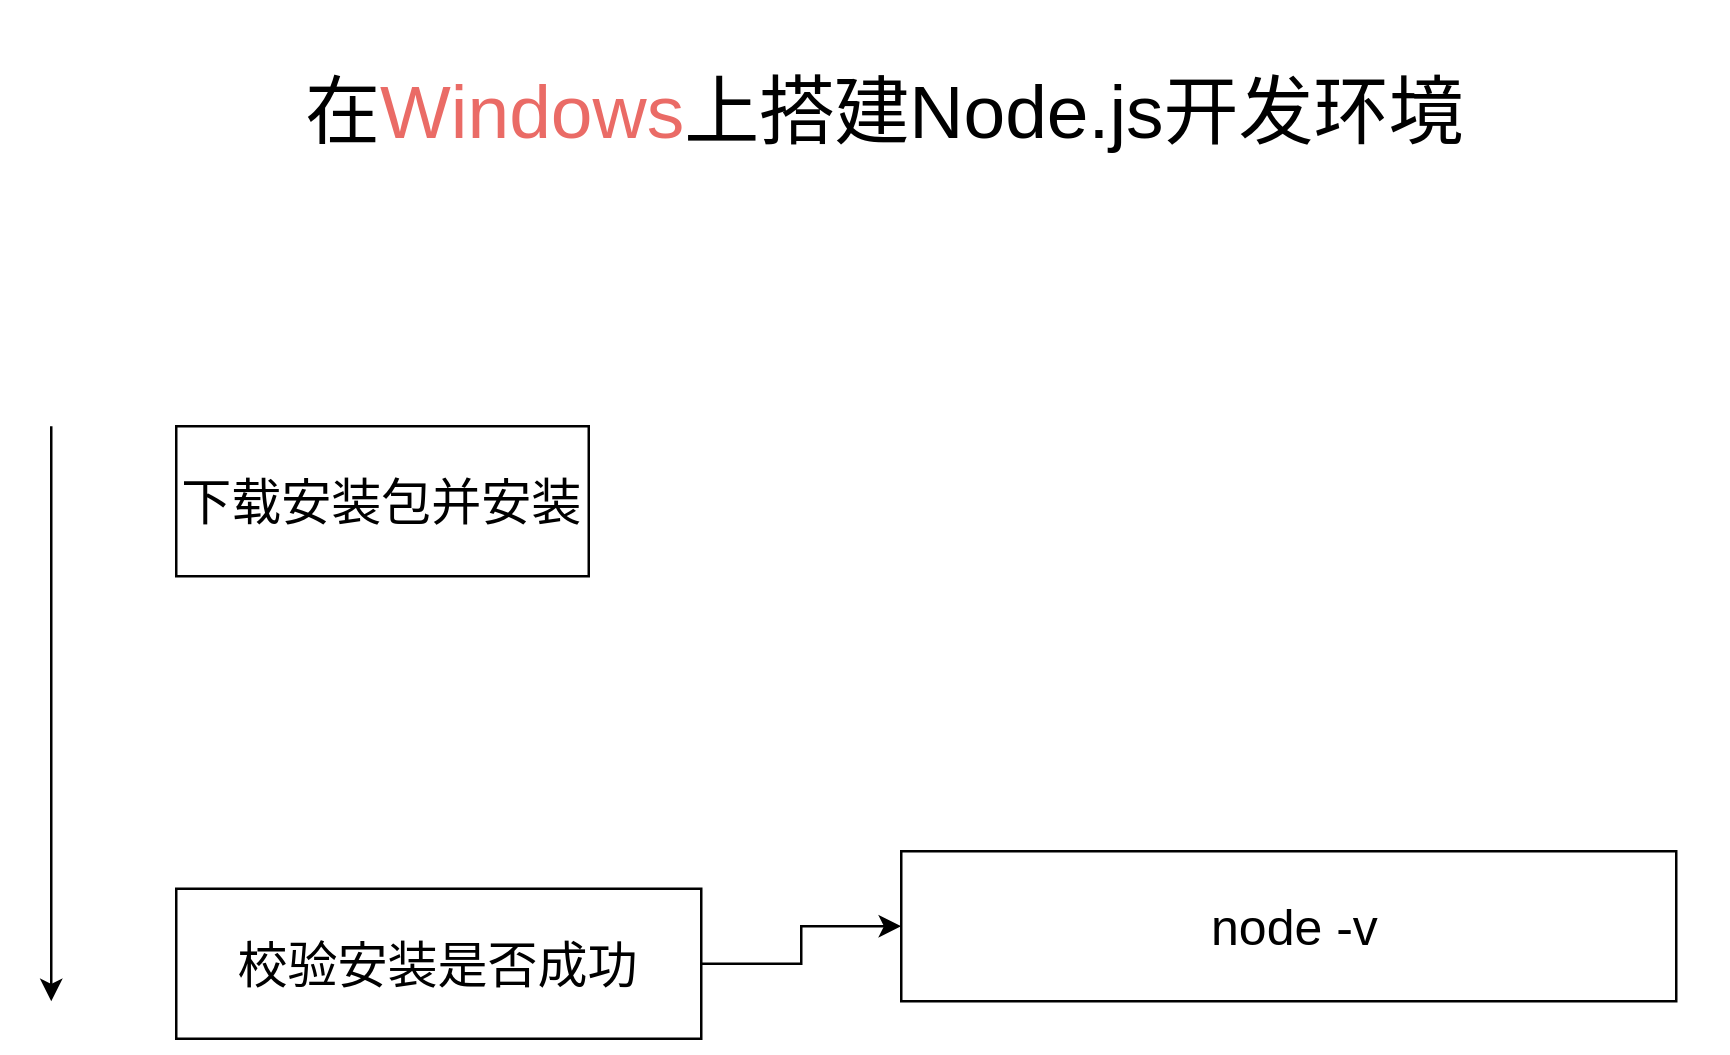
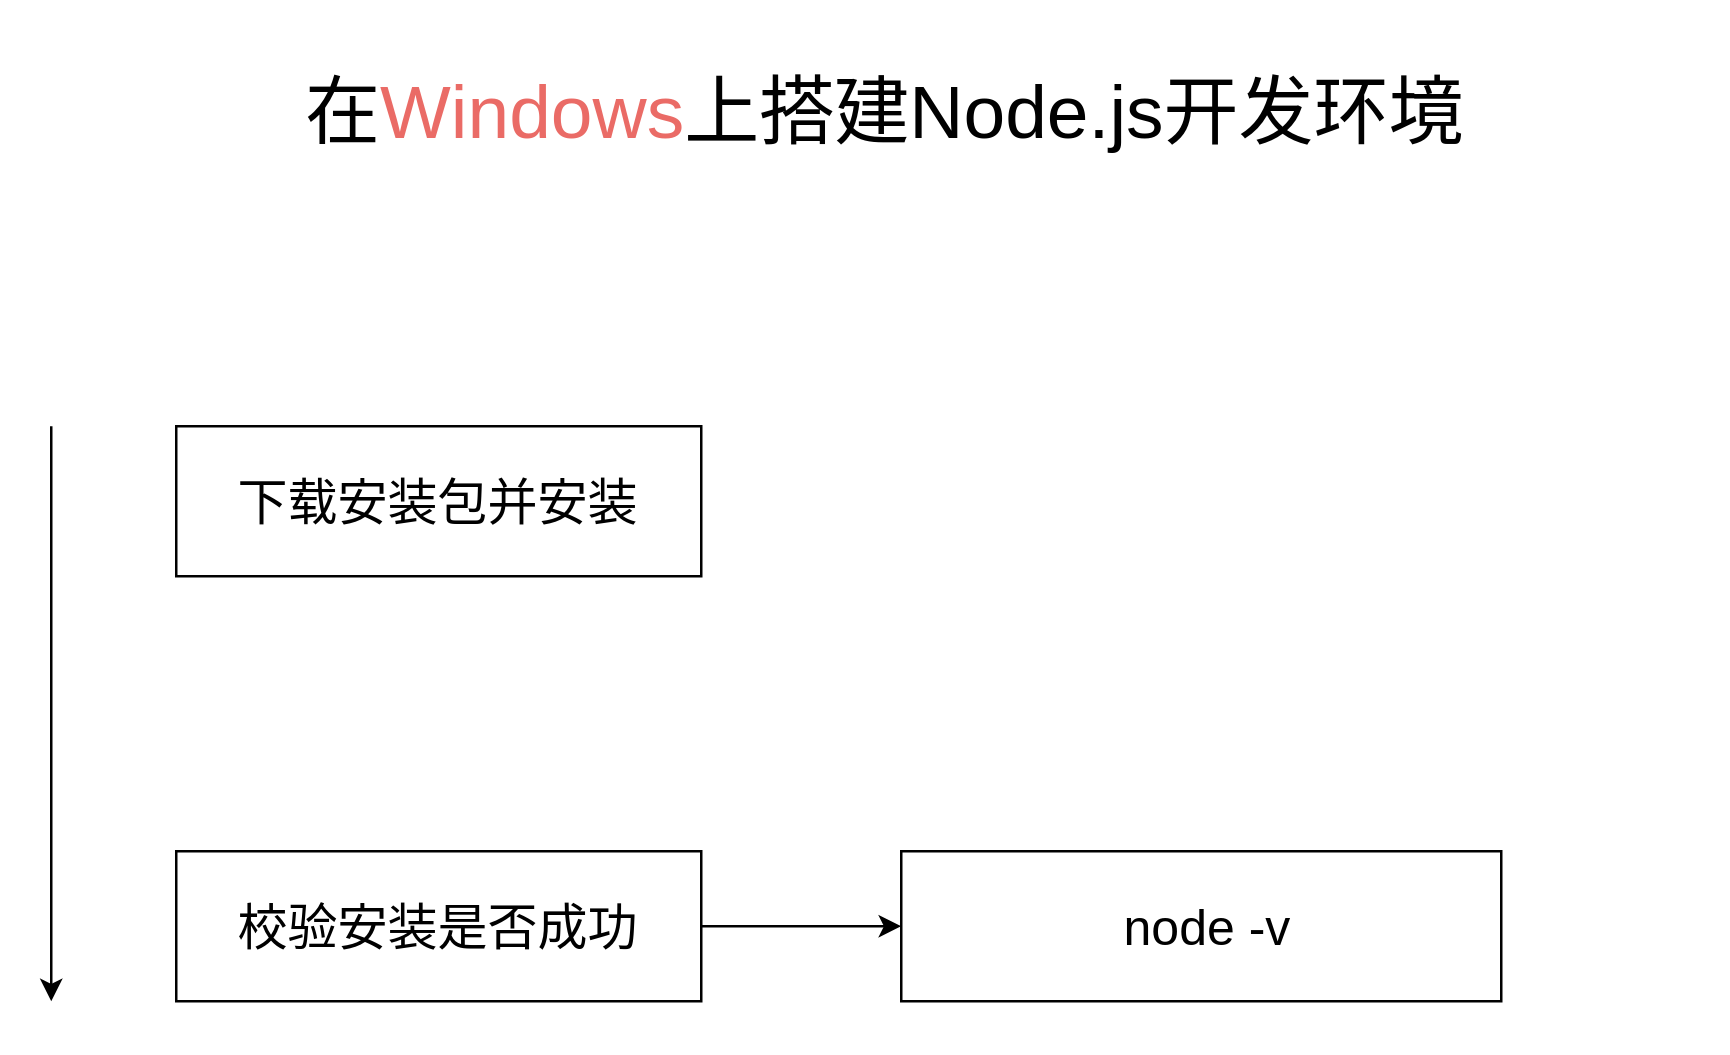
(383, 501) -> (439, 501)
(1289, 926) -> (1201, 926)
(439, 964) -> (439, 926)
